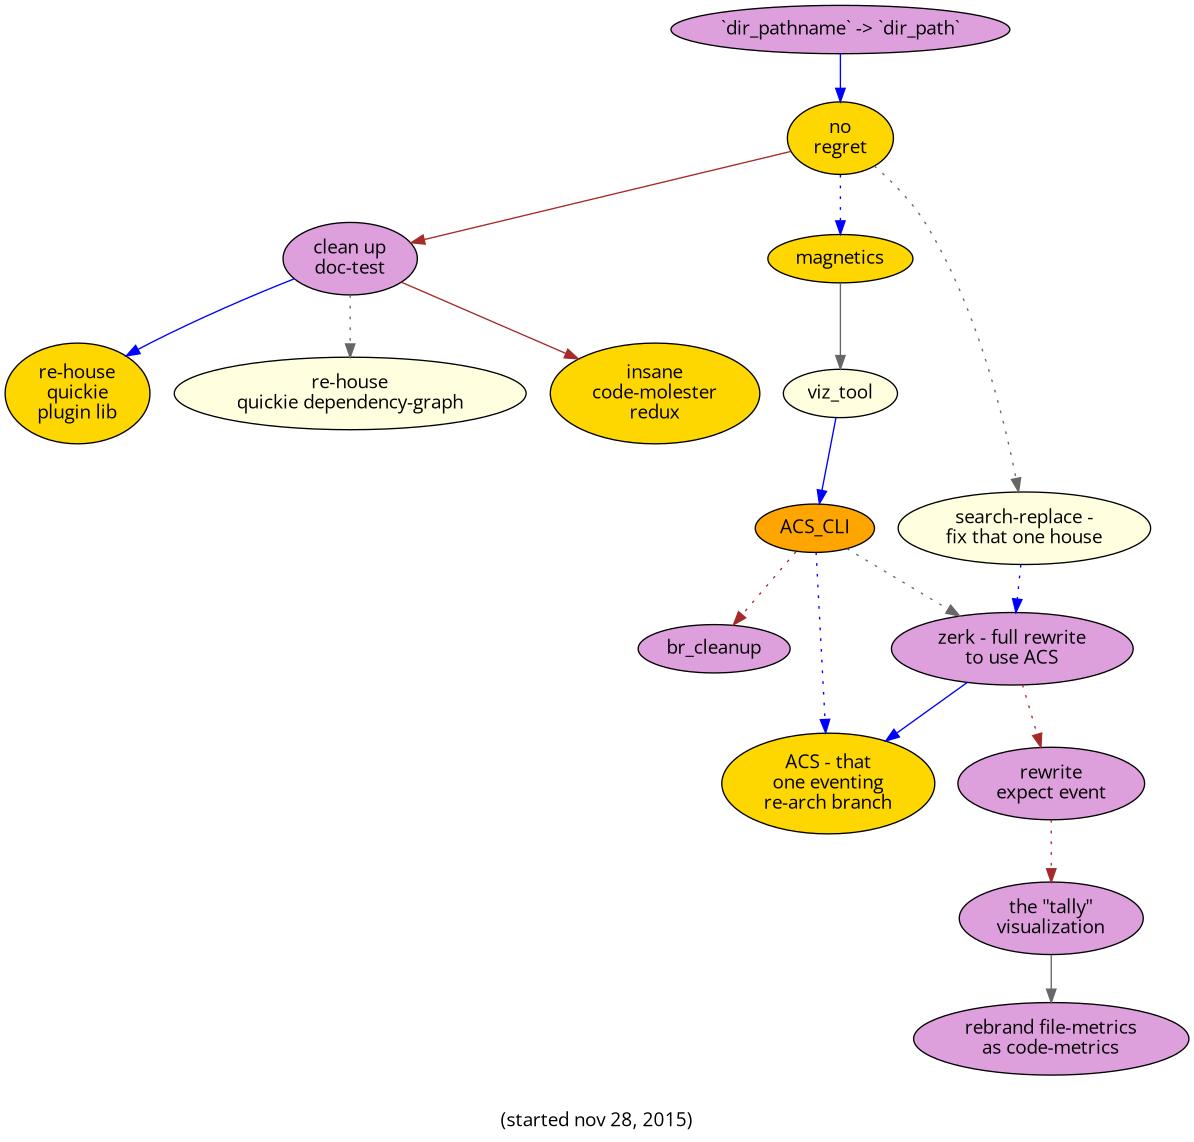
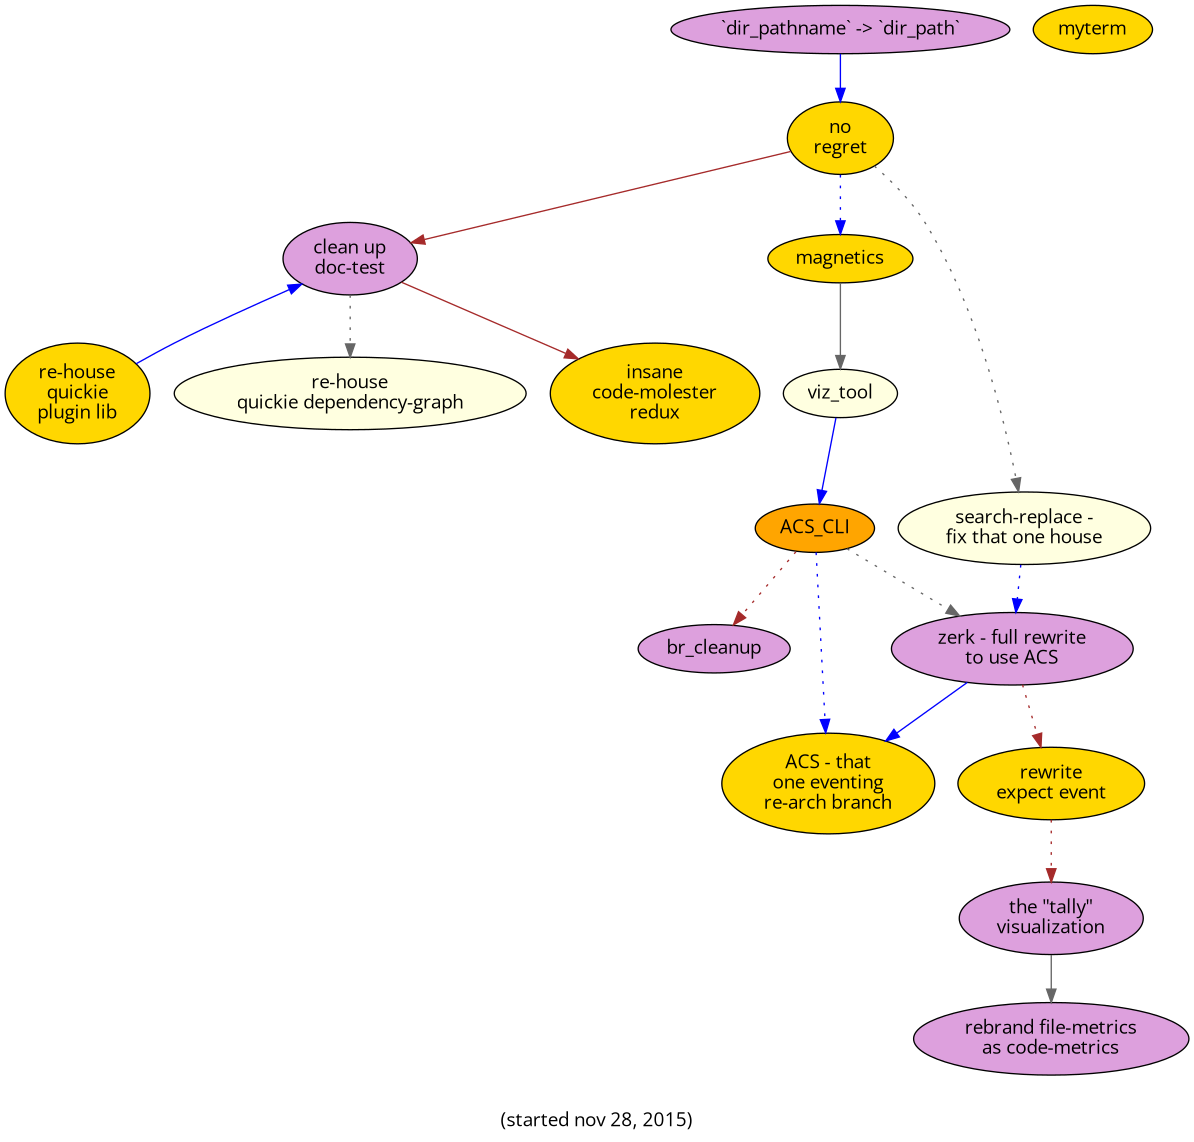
none -> (1093, 30)
(215, 312) -> (212, 325)
(1051, 784) -> (1051, 784)
